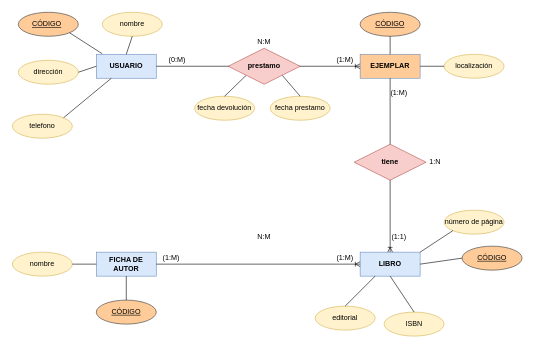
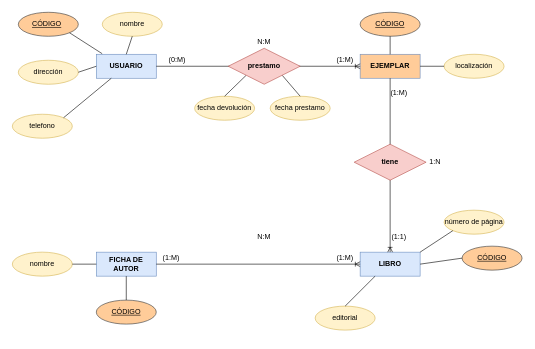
(402, 294) -> none
(414, 324) -> none
